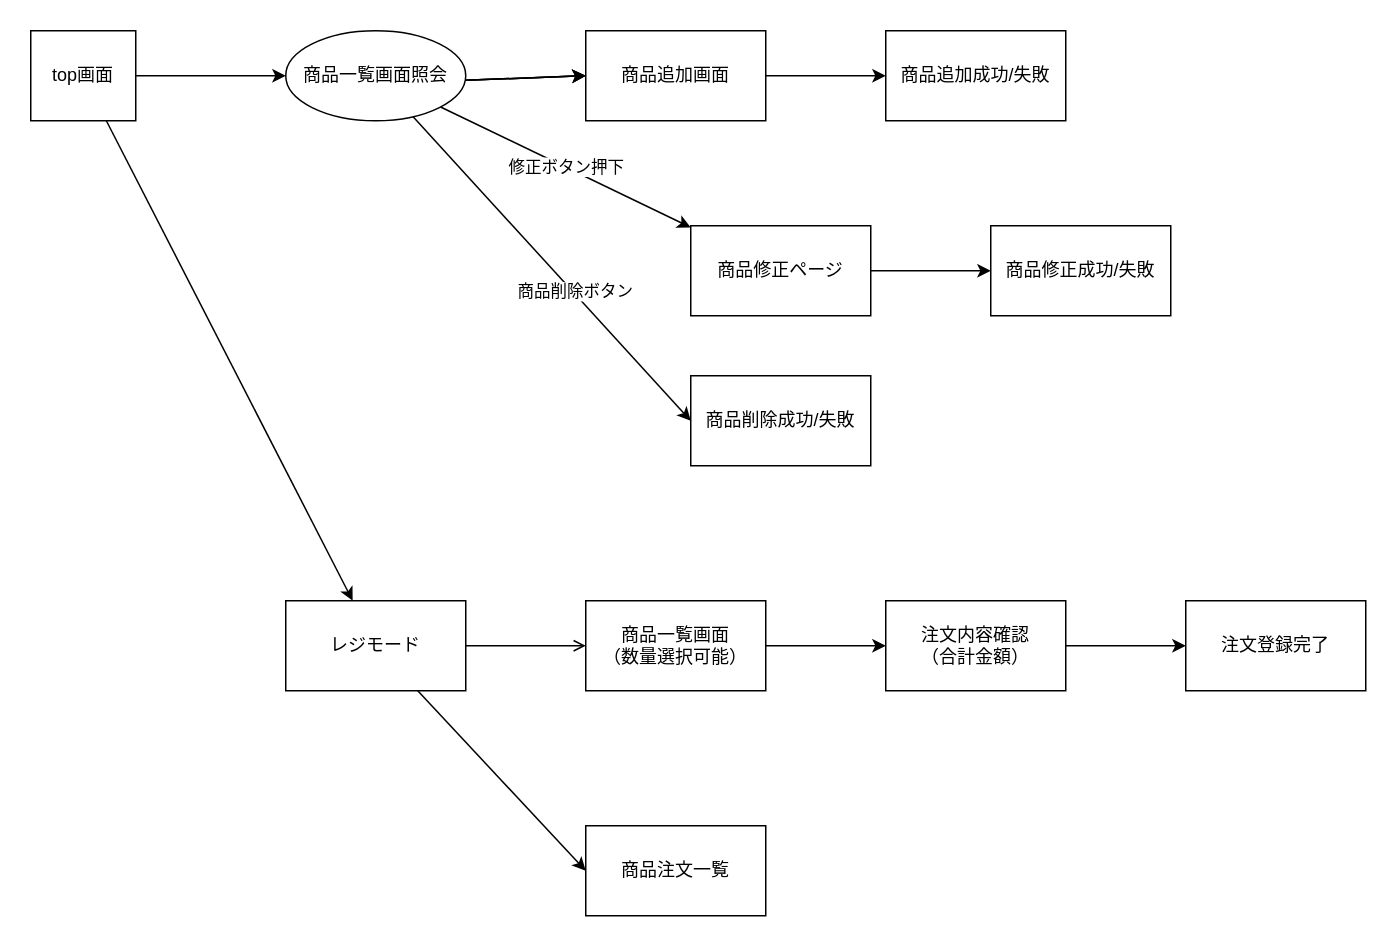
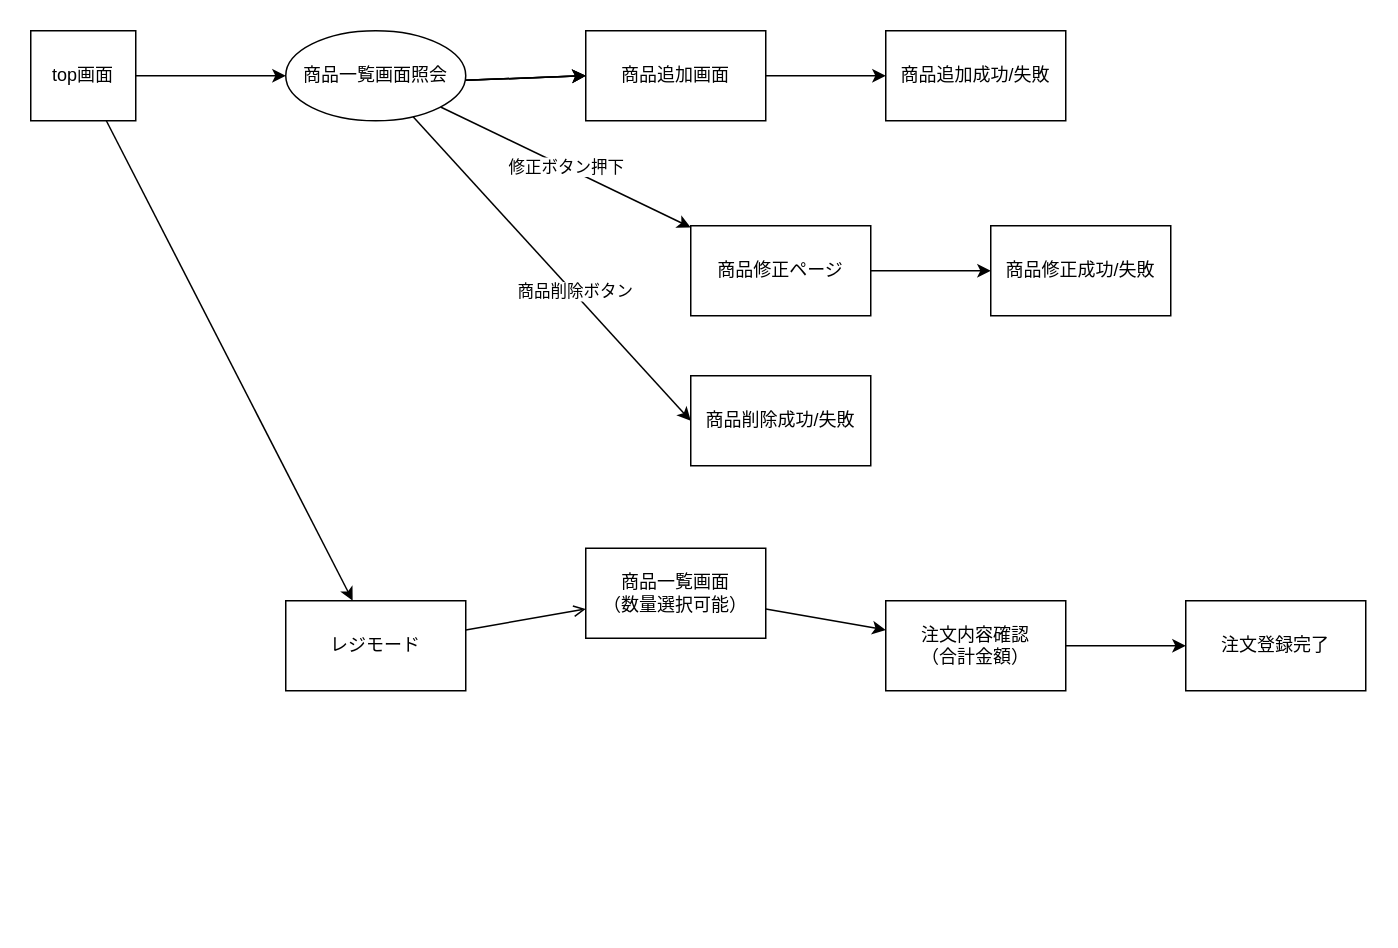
(676, 646) -> (676, 593)
(498, 777) -> none
(676, 871) -> none
